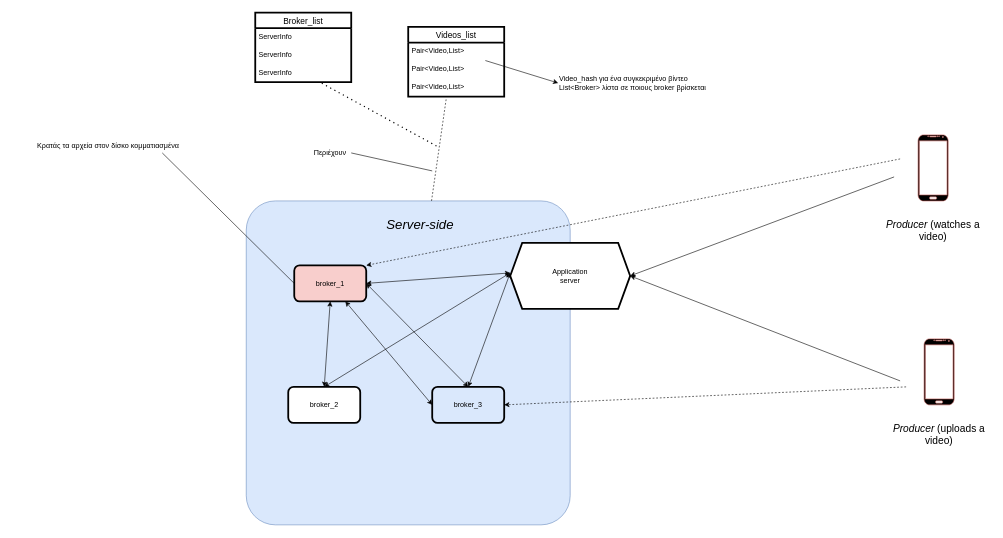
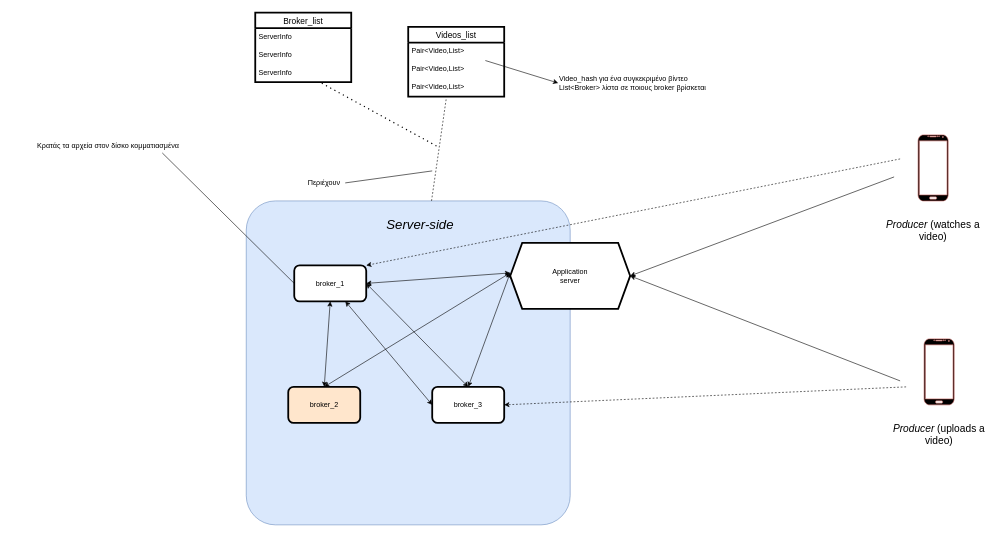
(330, 153) -> (324, 183)
(330, 283) -> (330, 283)
(324, 405) -> (324, 405)
(468, 405) -> (468, 405)
